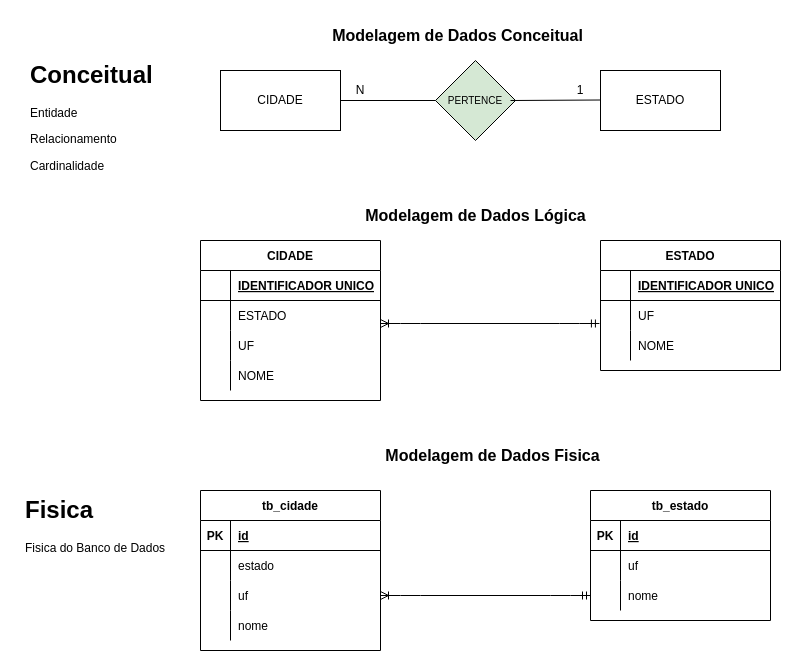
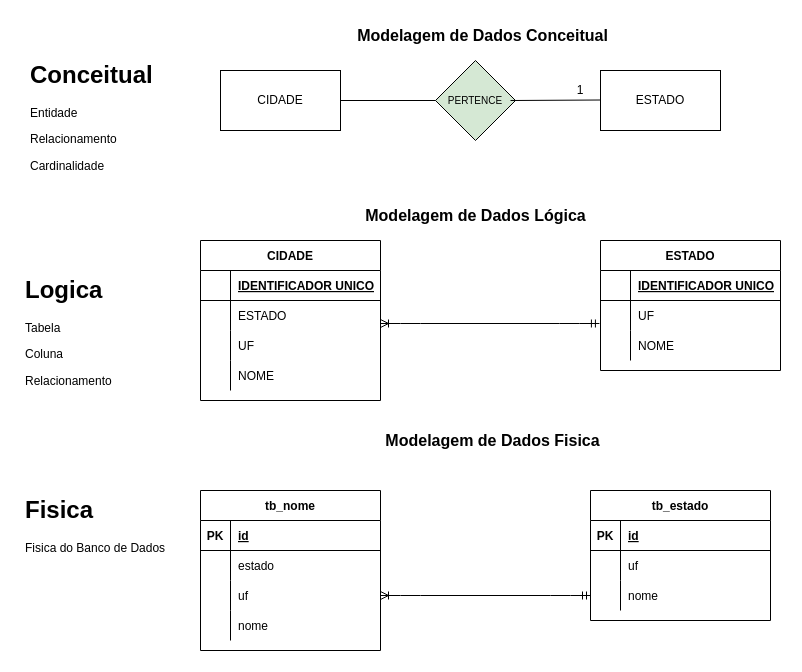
(458, 36) -> (483, 36)
(361, 91) -> none
none -> (111, 331)
(493, 456) -> (493, 441)
(290, 506) -> (290, 506)
